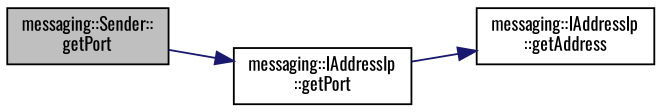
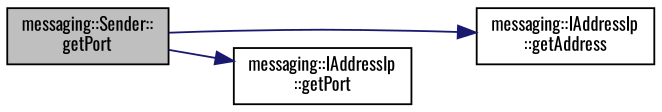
(435, 58) -> (313, 30)
